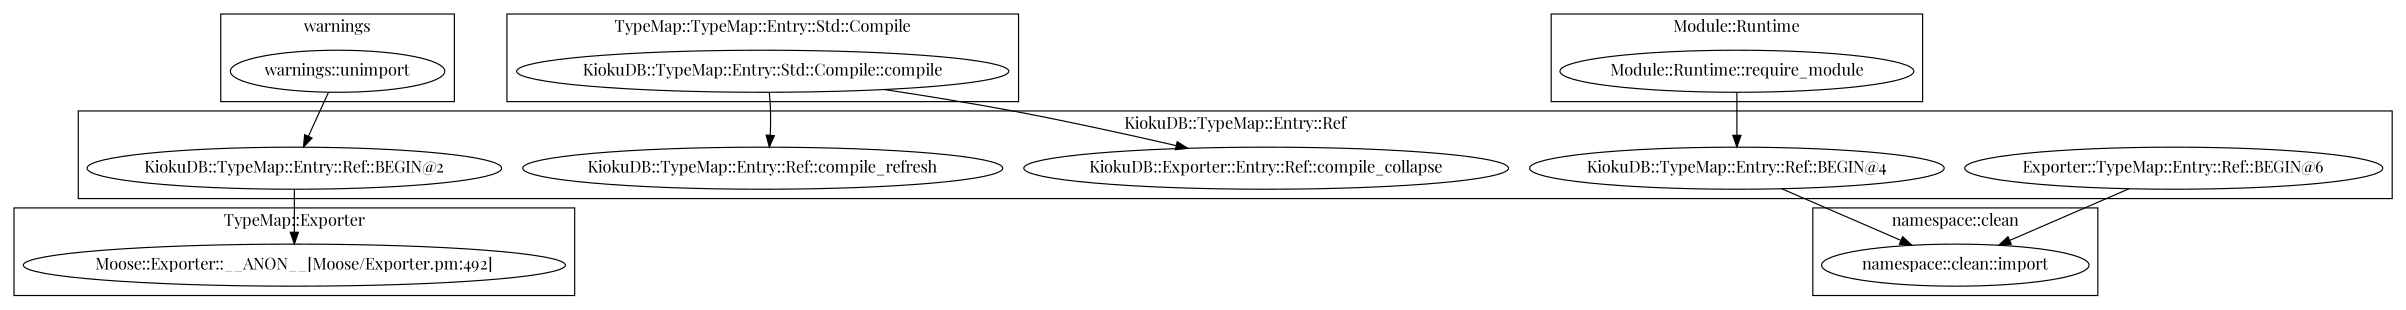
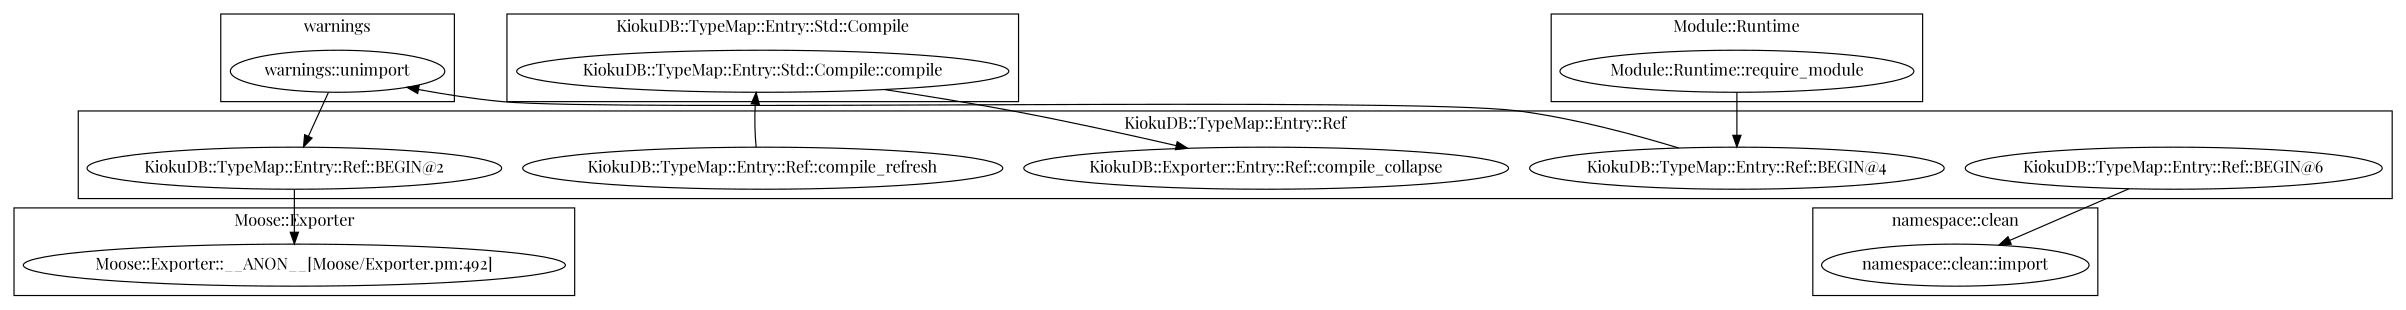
(763, 27) -> (763, 27)
(771, 118) -> (755, 126)
(2174, 168) -> (2174, 168)
(1844, 216) -> (1050, 105)
(294, 221) -> (294, 221)
